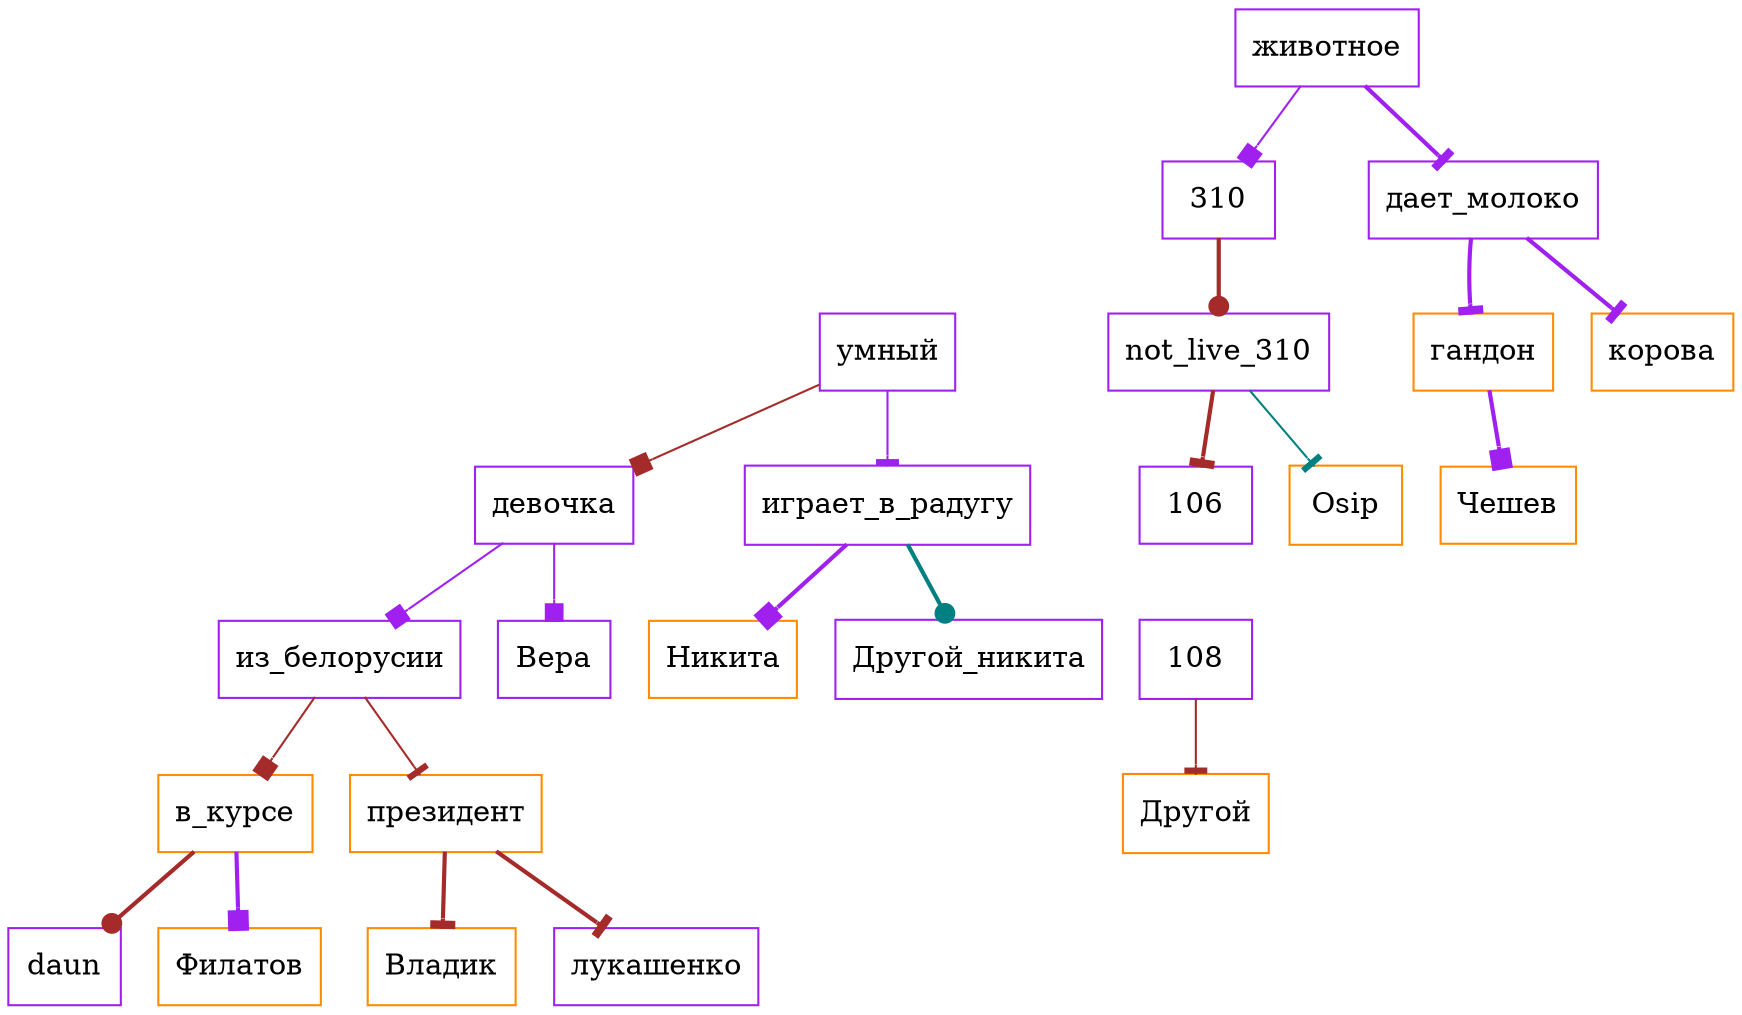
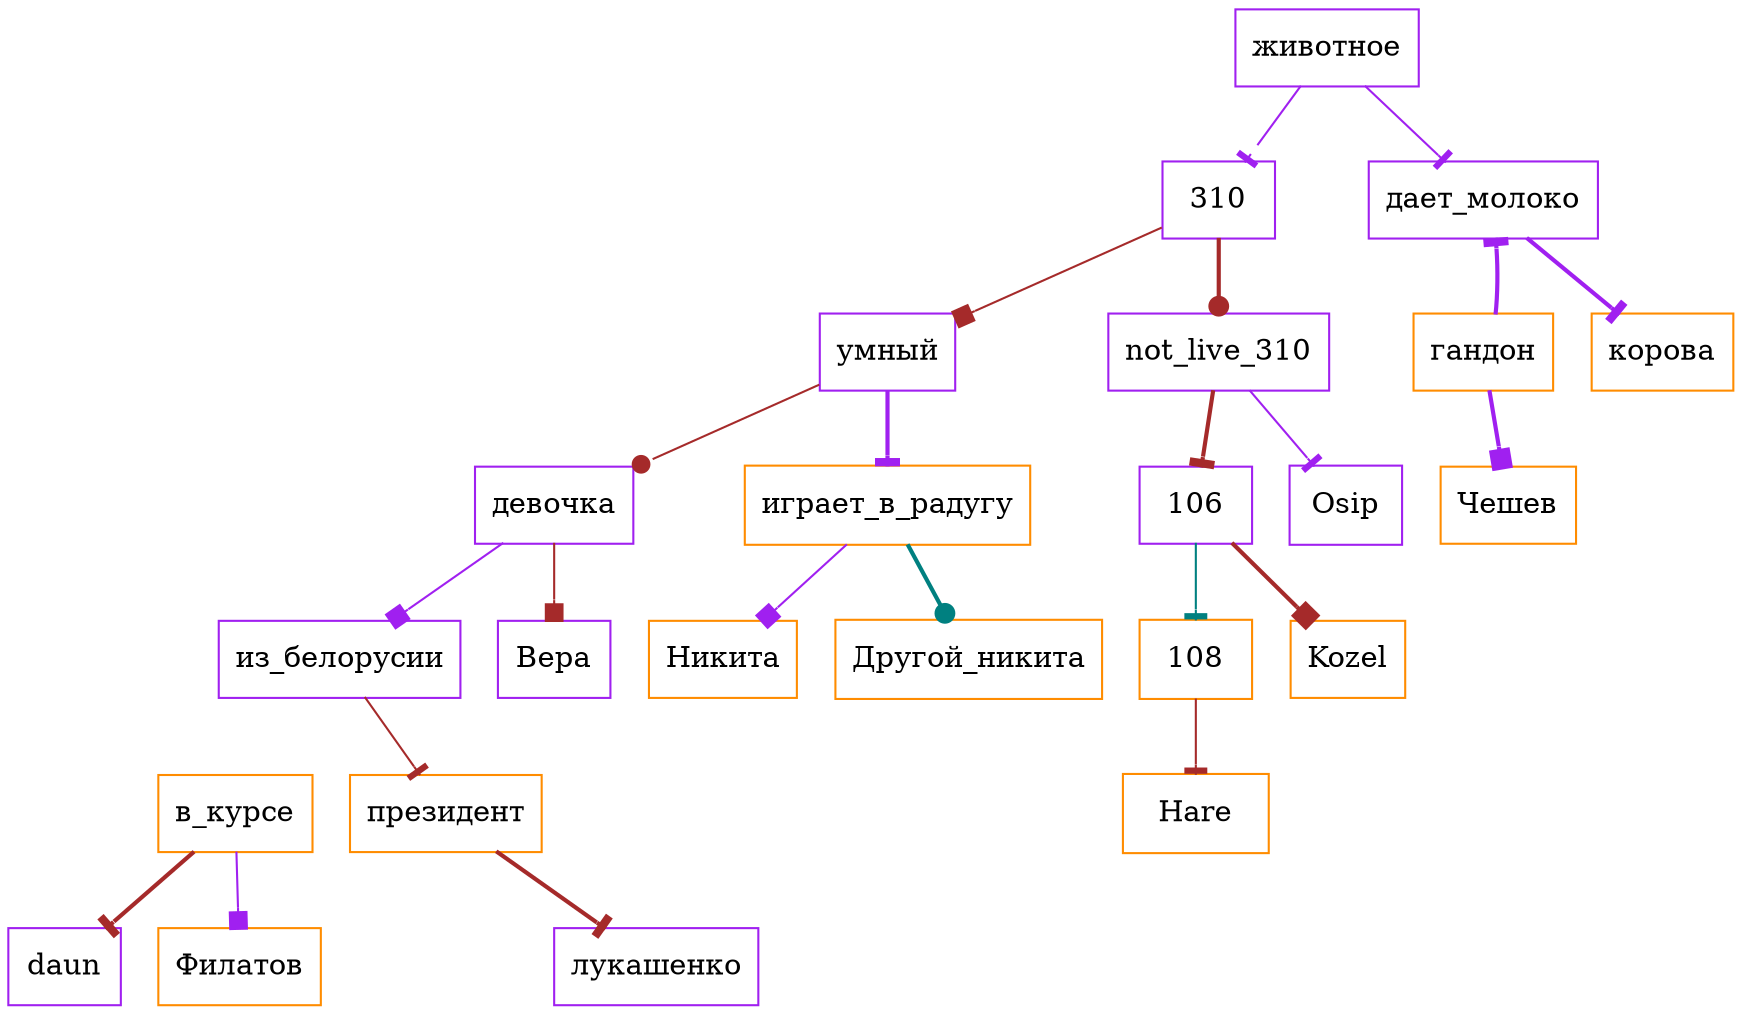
(1279, 115) -> (1279, 115)
(1402, 120) -> (1402, 120)
none -> (1068, 269)
(1469, 271) -> (1497, 282)
(736, 422) -> (736, 422)
(888, 423) -> (888, 423)
(1278, 424) -> (1278, 424)
(888, 505) -> (888, 505)
(1346, 505) -> (1346, 505)
(554, 571) -> (554, 571)
(812, 576) -> (812, 576)
none -> (1196, 576)
(969, 659) -> (969, 659)
(1196, 659) -> (1196, 659)
none -> (1348, 659)
(294, 727) -> none
(1196, 814) -> (1196, 814)
(237, 880) -> (237, 880)
(154, 887) -> (154, 887)
(442, 967) -> none
